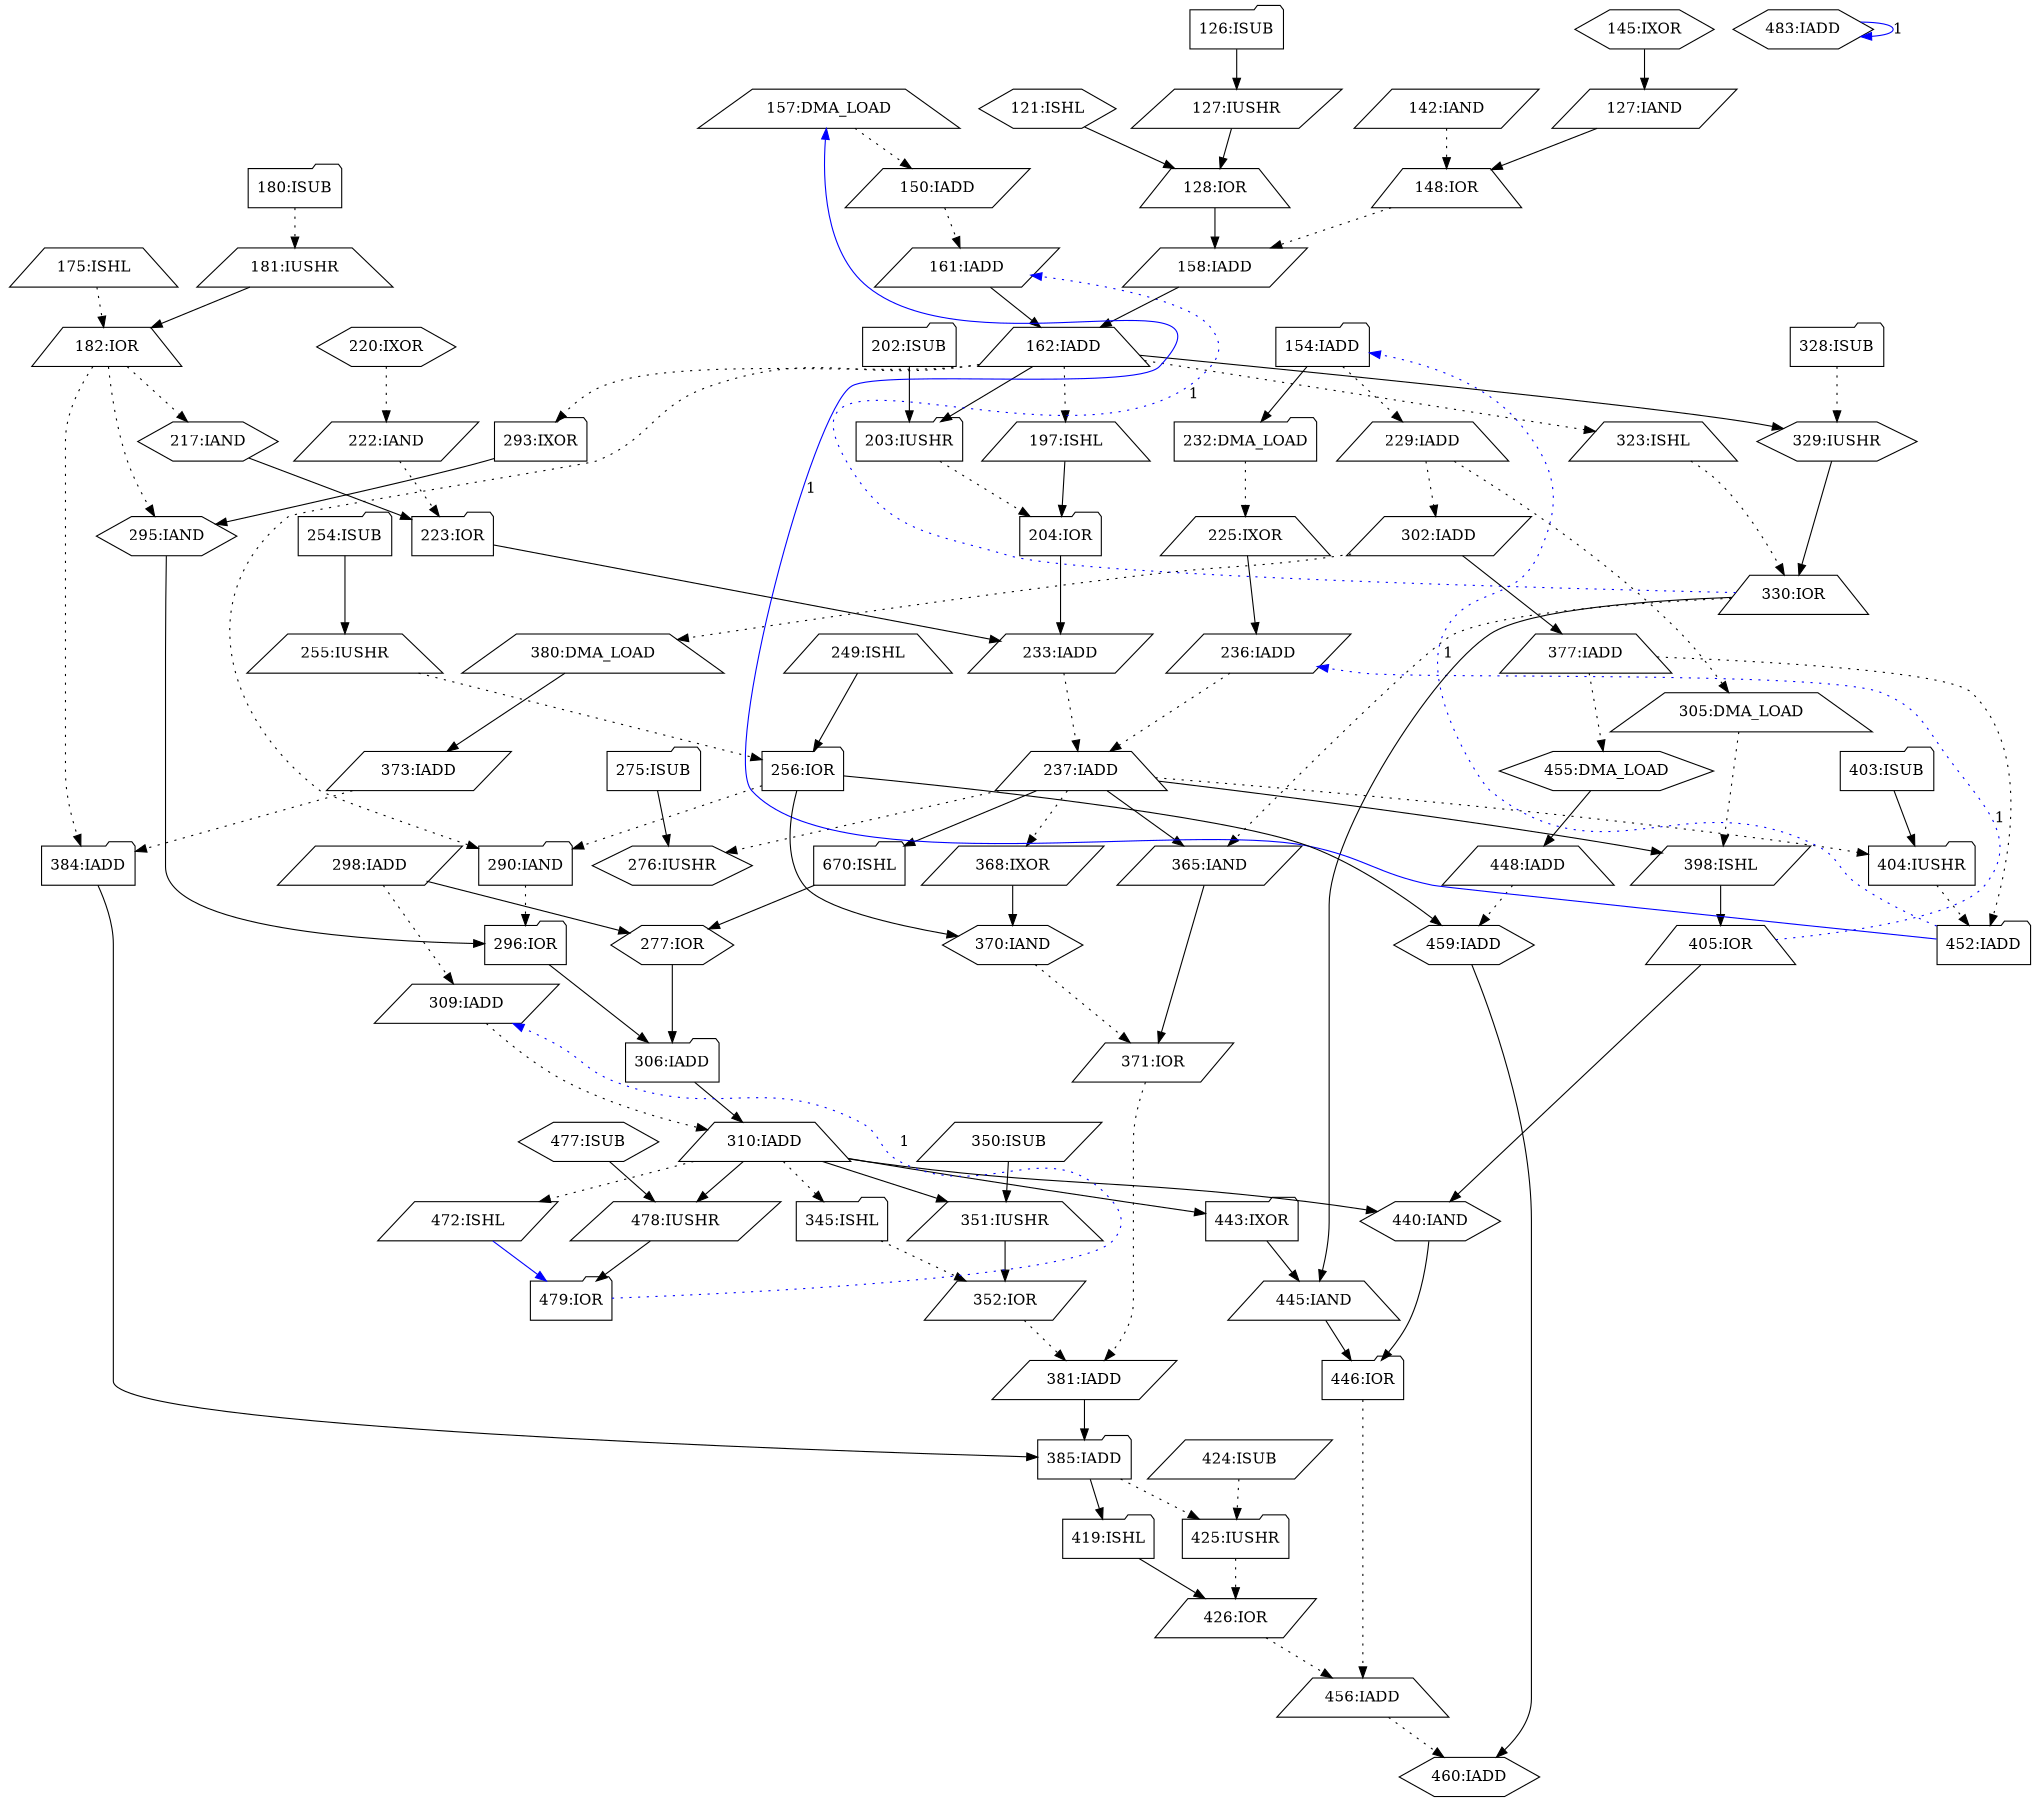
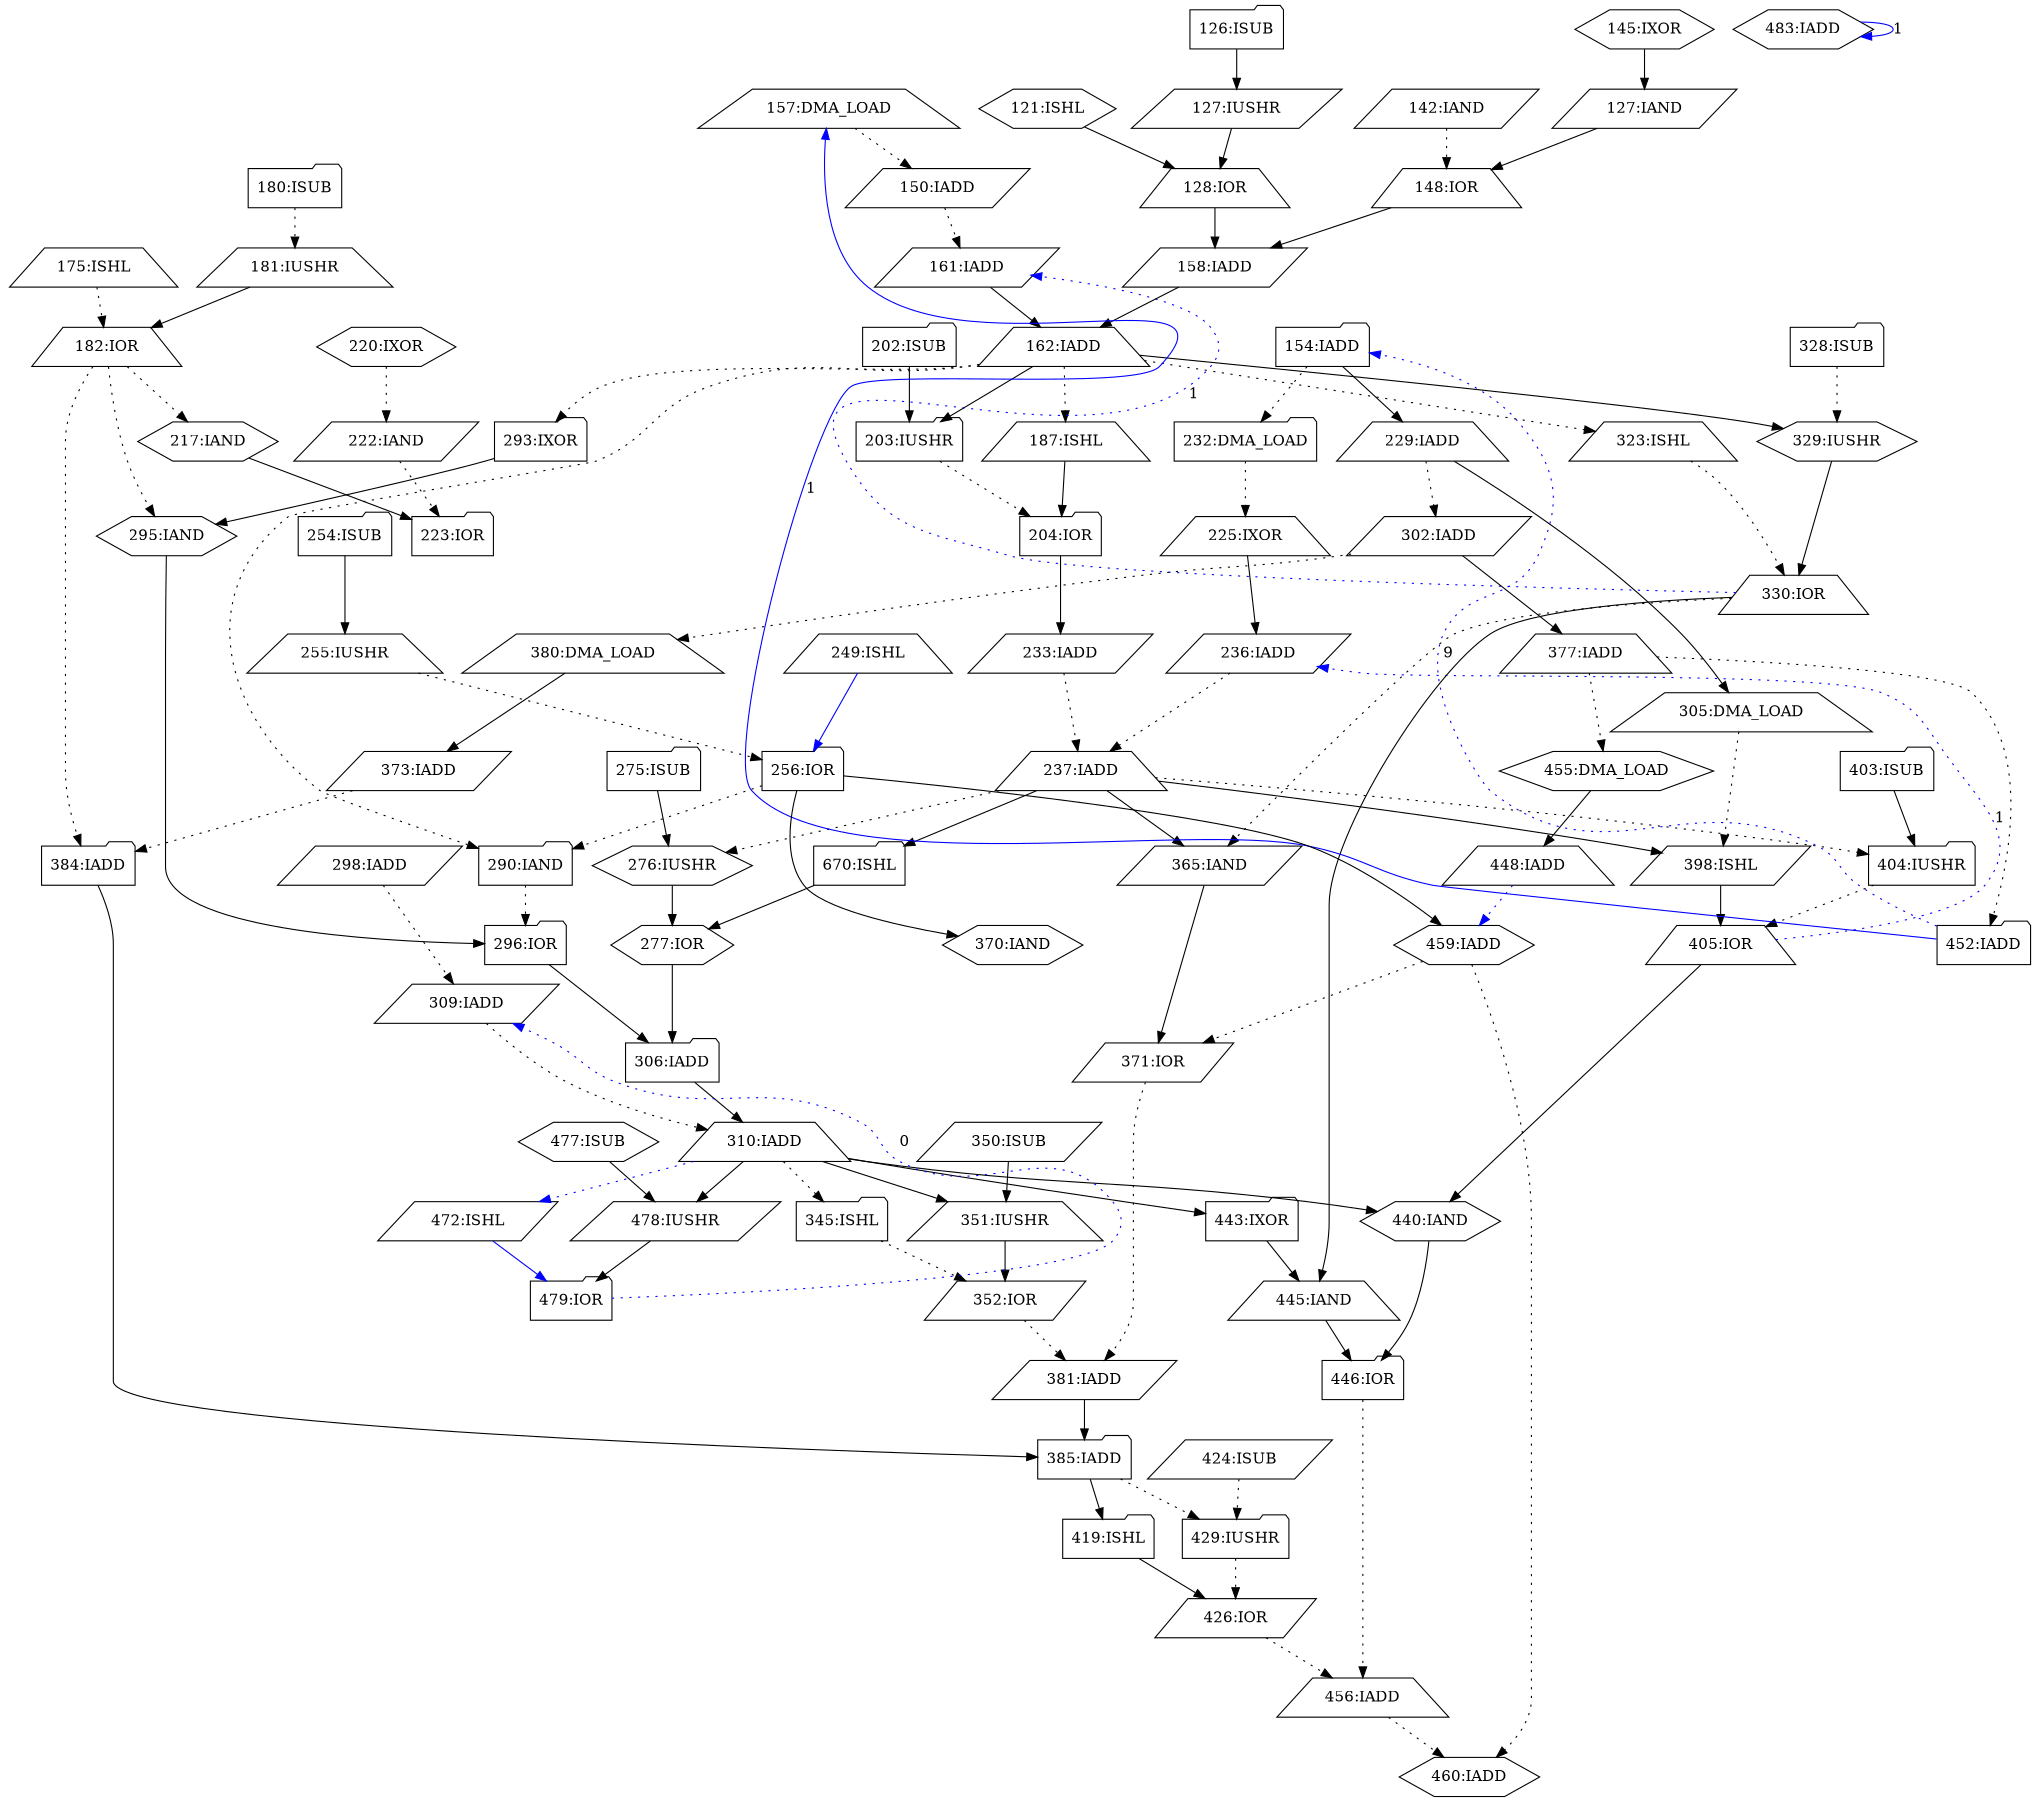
(1336, 226) -> (1336, 226)
(1366, 388) -> (1366, 388)
(1287, 390) -> (1287, 390)
(1066, 442) -> (1066, 442)
(1598, 561) -> (1598, 561)
(742, 592) -> none
(1449, 654) -> (1449, 654)
(838, 707) -> (838, 707)
(1013, 866) -> none
(1948, 900) -> (1825, 904)
(1499, 901) -> (1499, 901)
(518, 905) -> (672, 900)
(1078, 1000) -> (1318, 1000)
(905, 1142) -> (905, 1142)
(618, 1181) -> (618, 1181)
(1531, 1357) -> (1531, 1357)
(1236, 1539) -> (1236, 1539)
